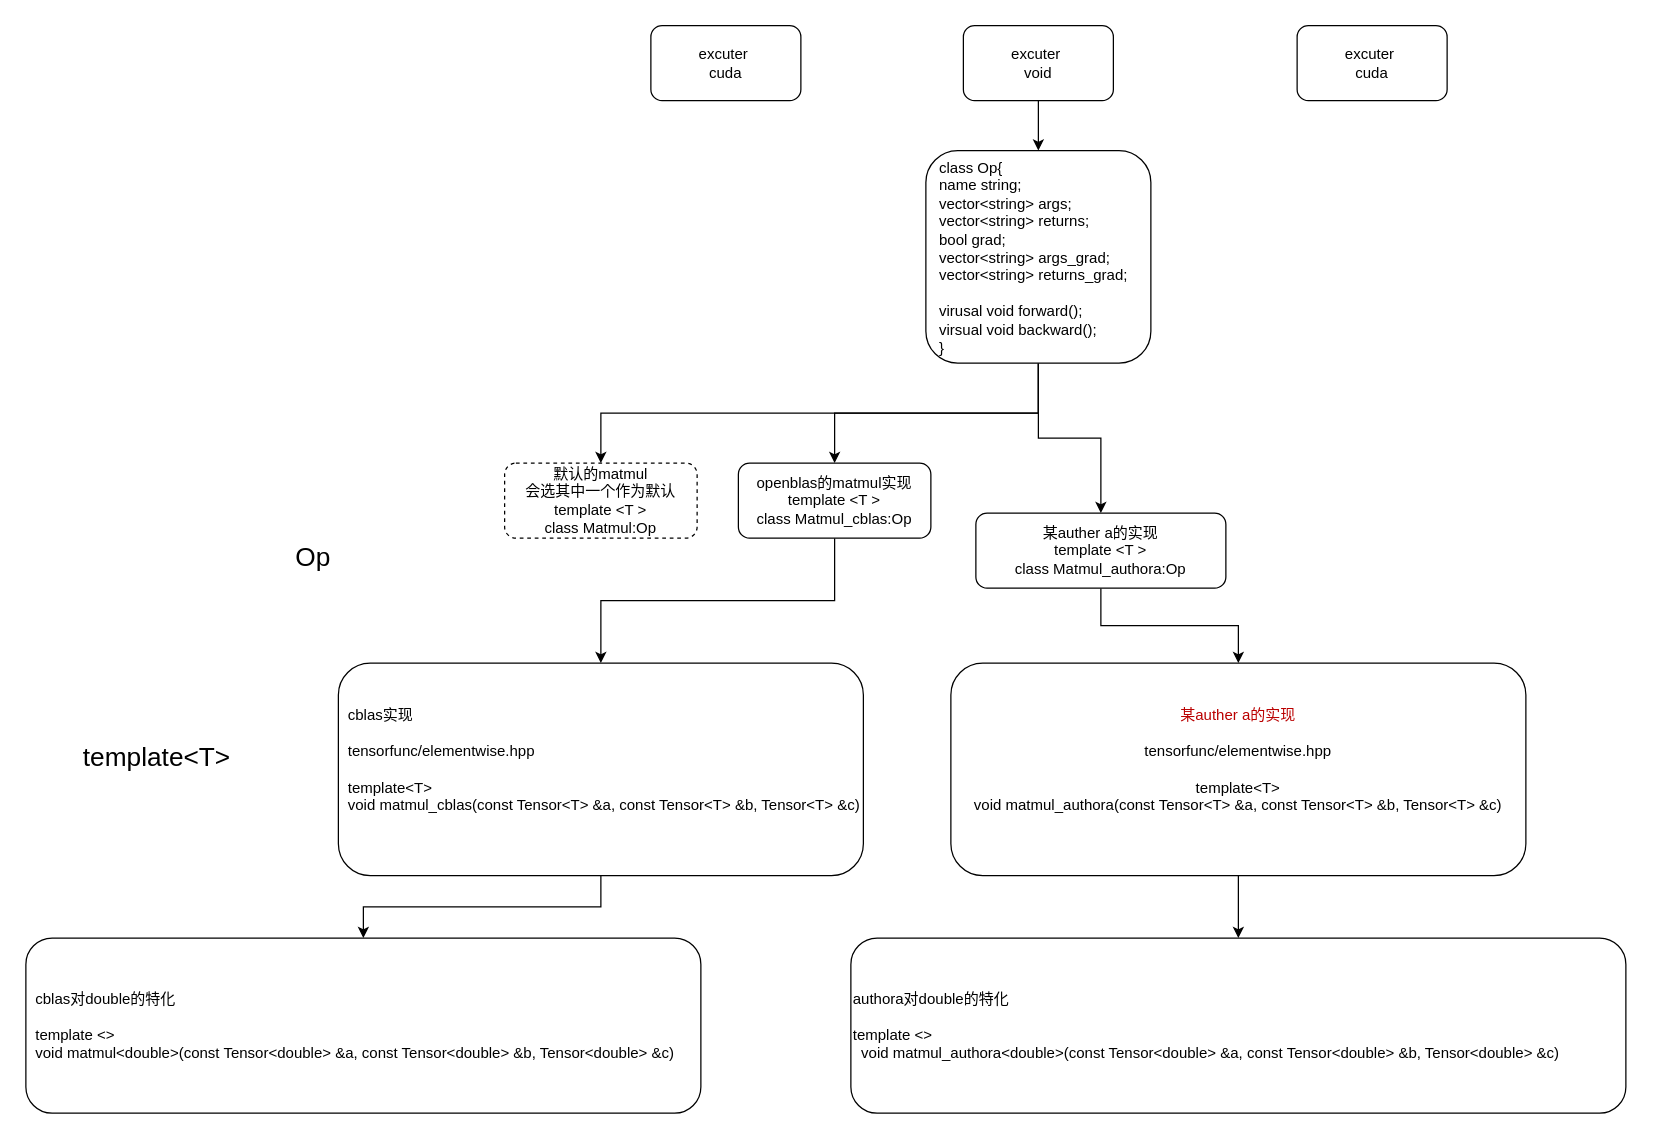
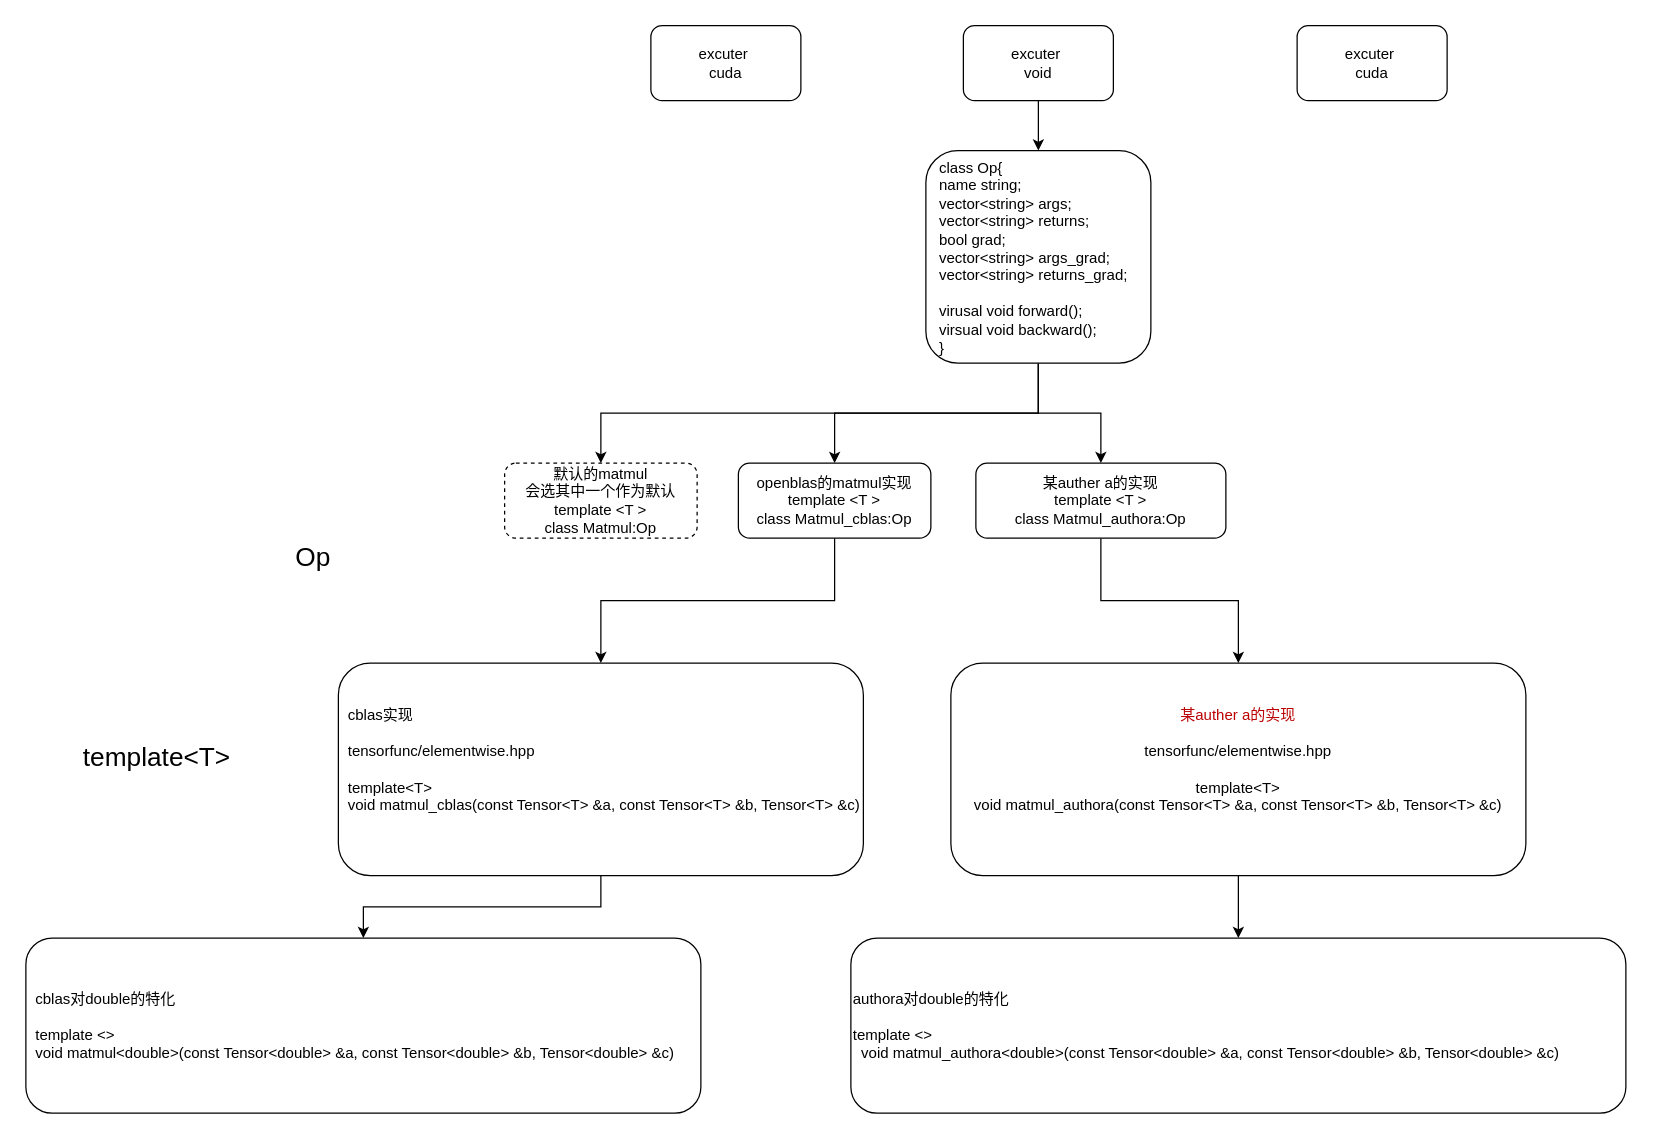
(1101, 551) -> (1101, 501)
